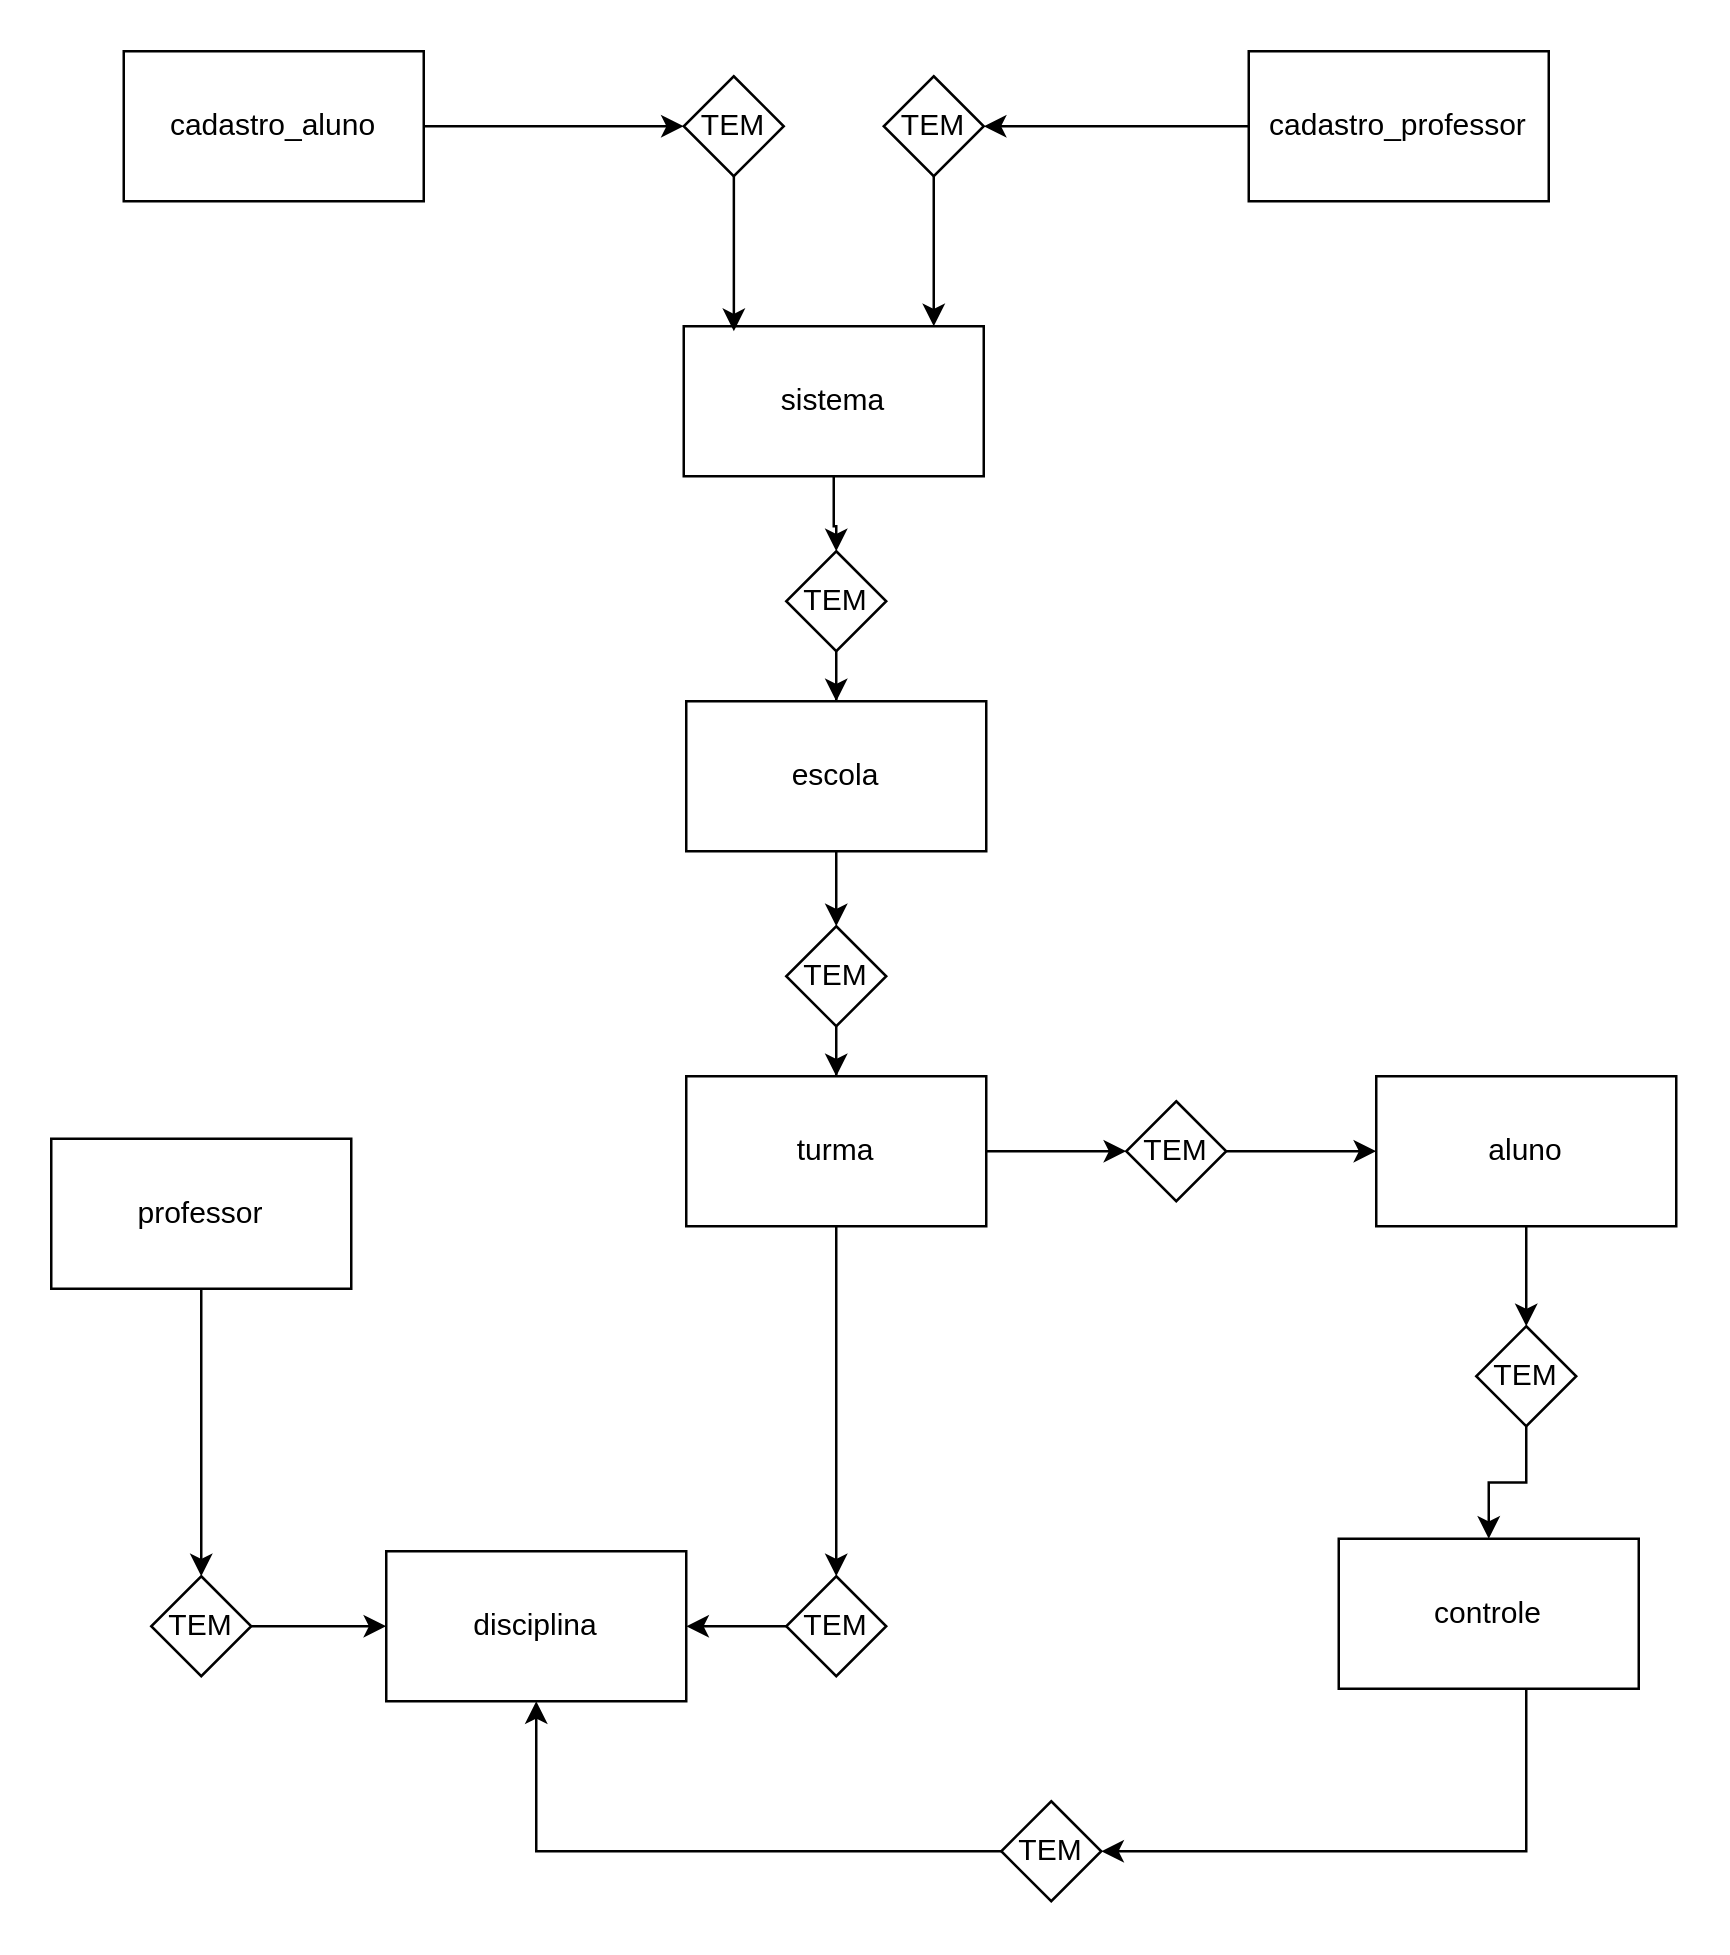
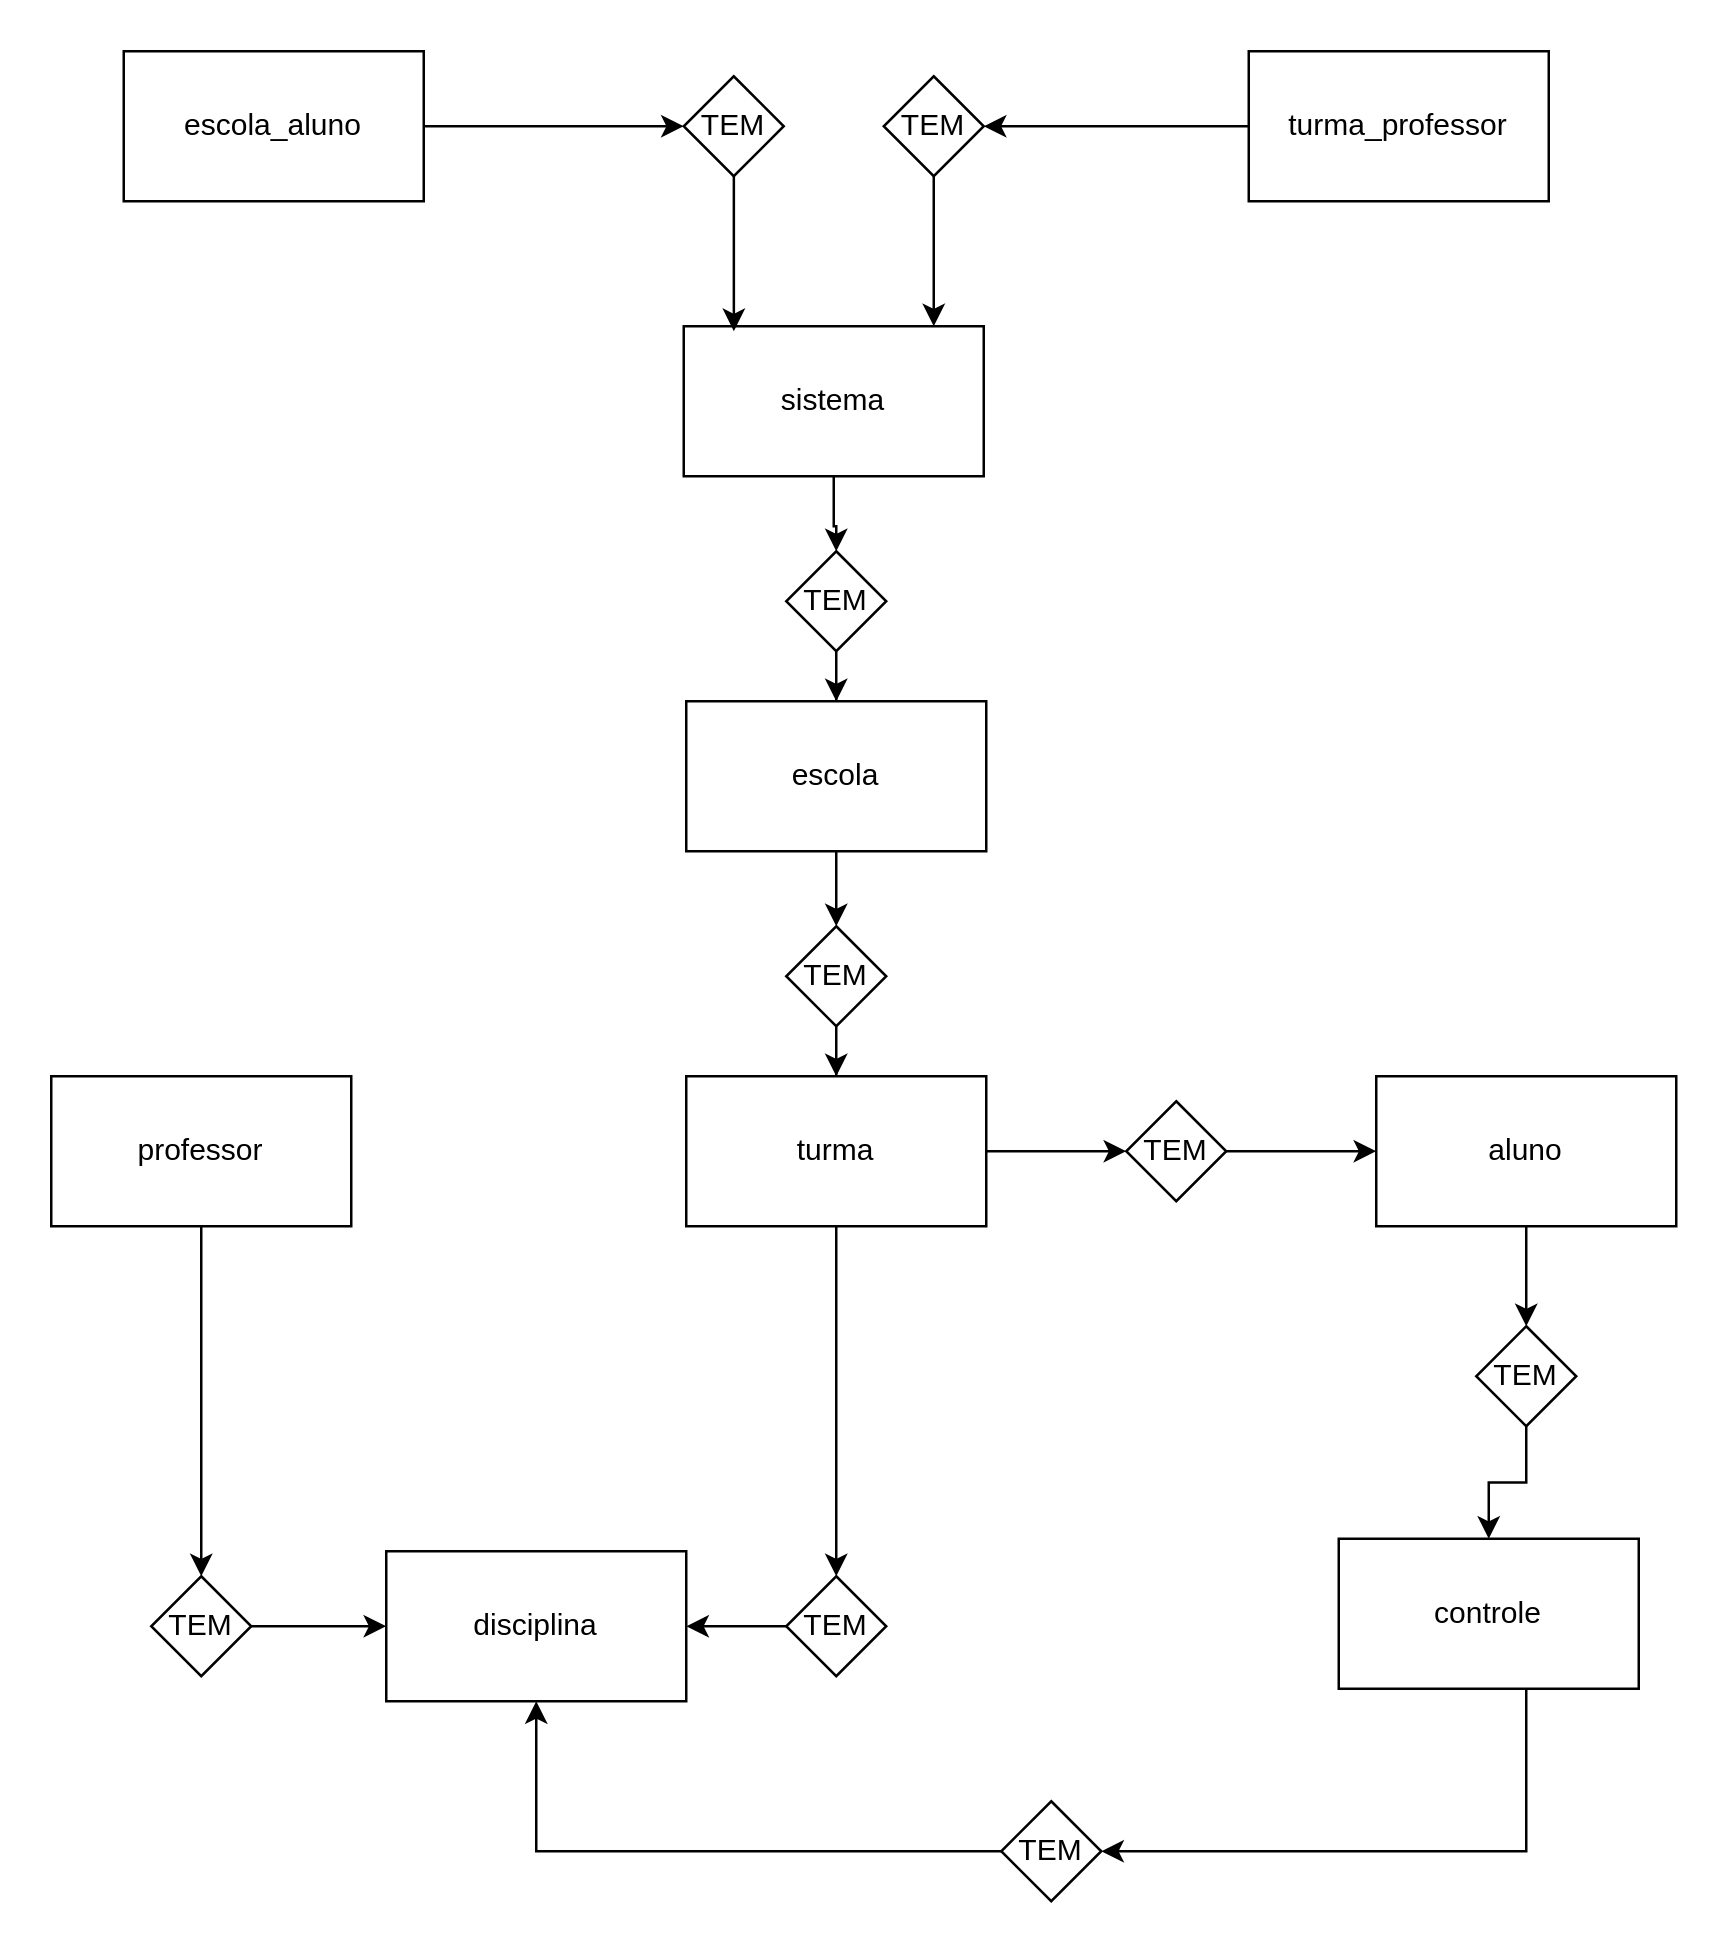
(274, 126) -> (274, 126)
(1399, 126) -> (1399, 126)
(201, 1214) -> (201, 1151)
